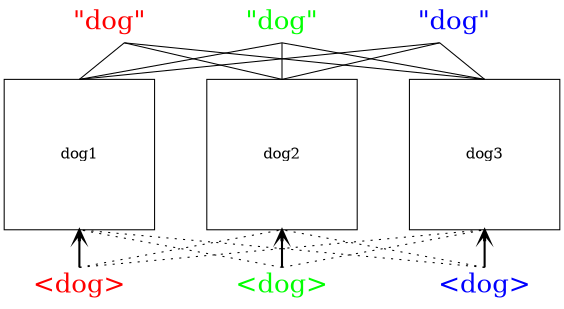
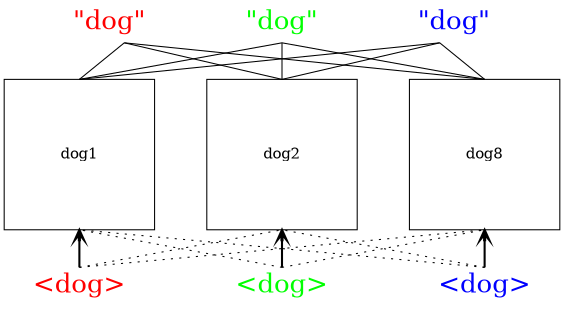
(485, 155) -> (485, 155)
